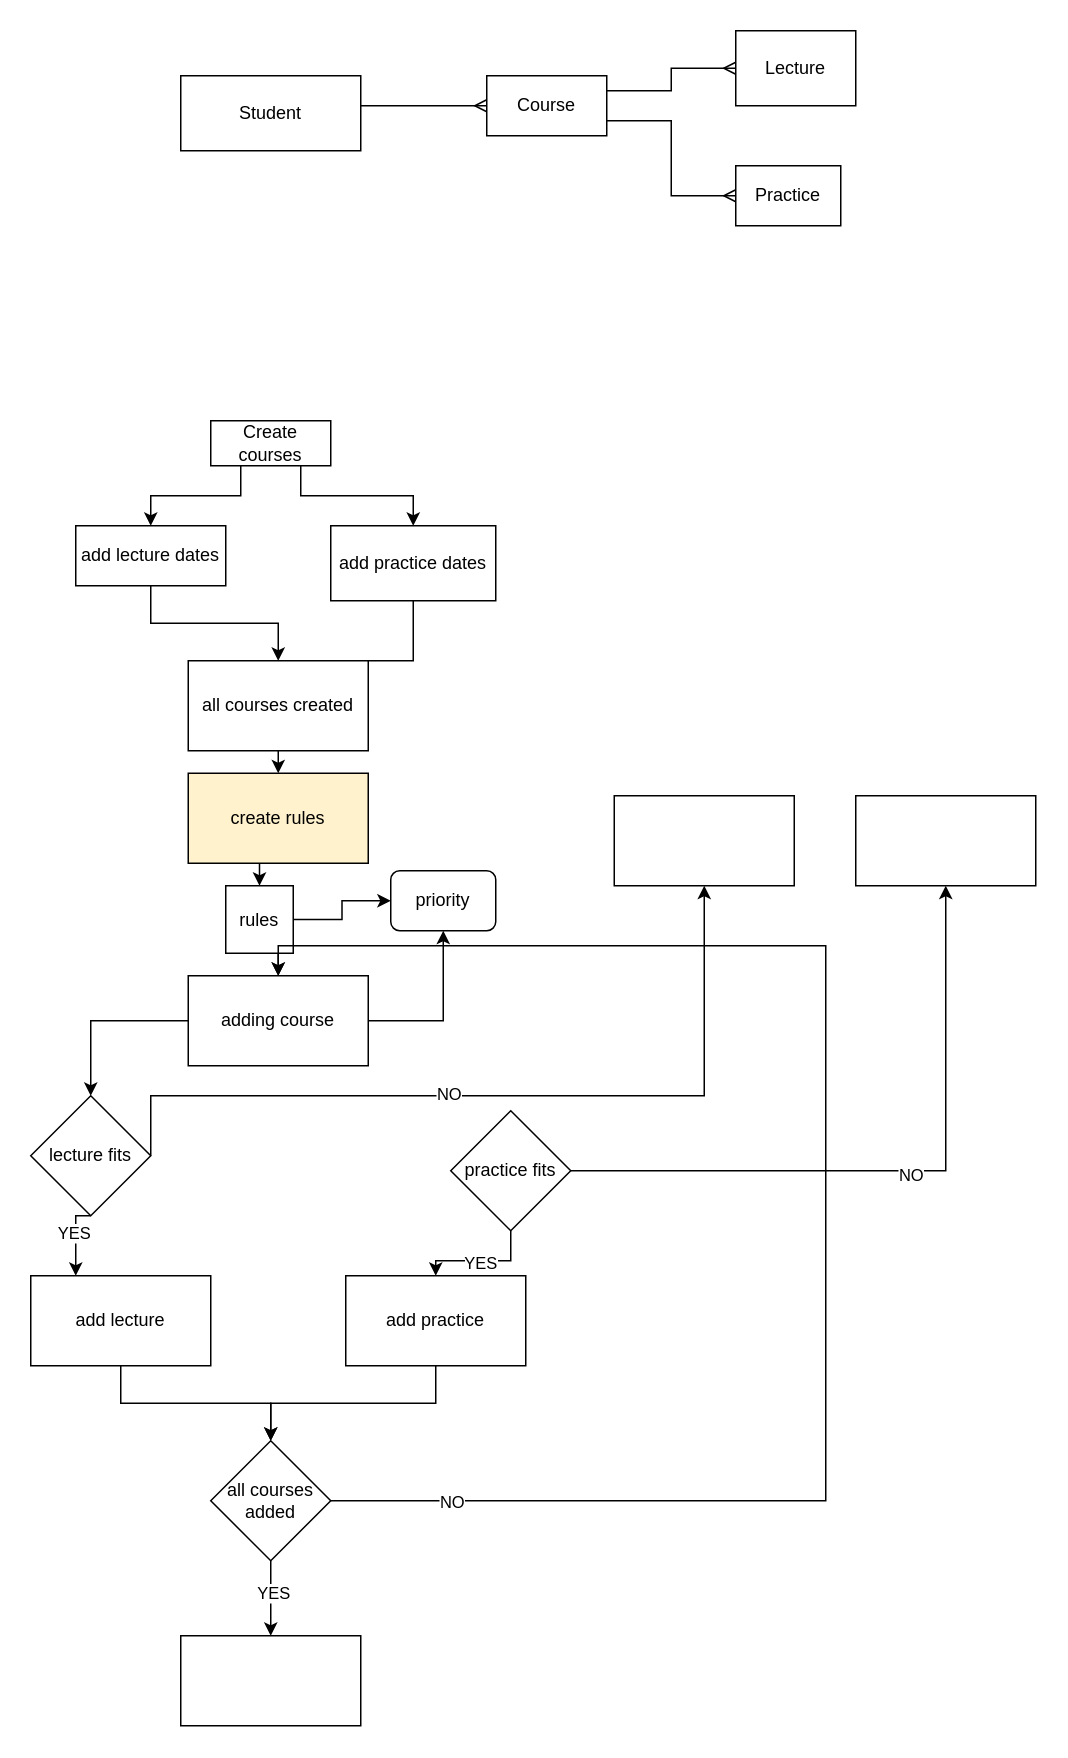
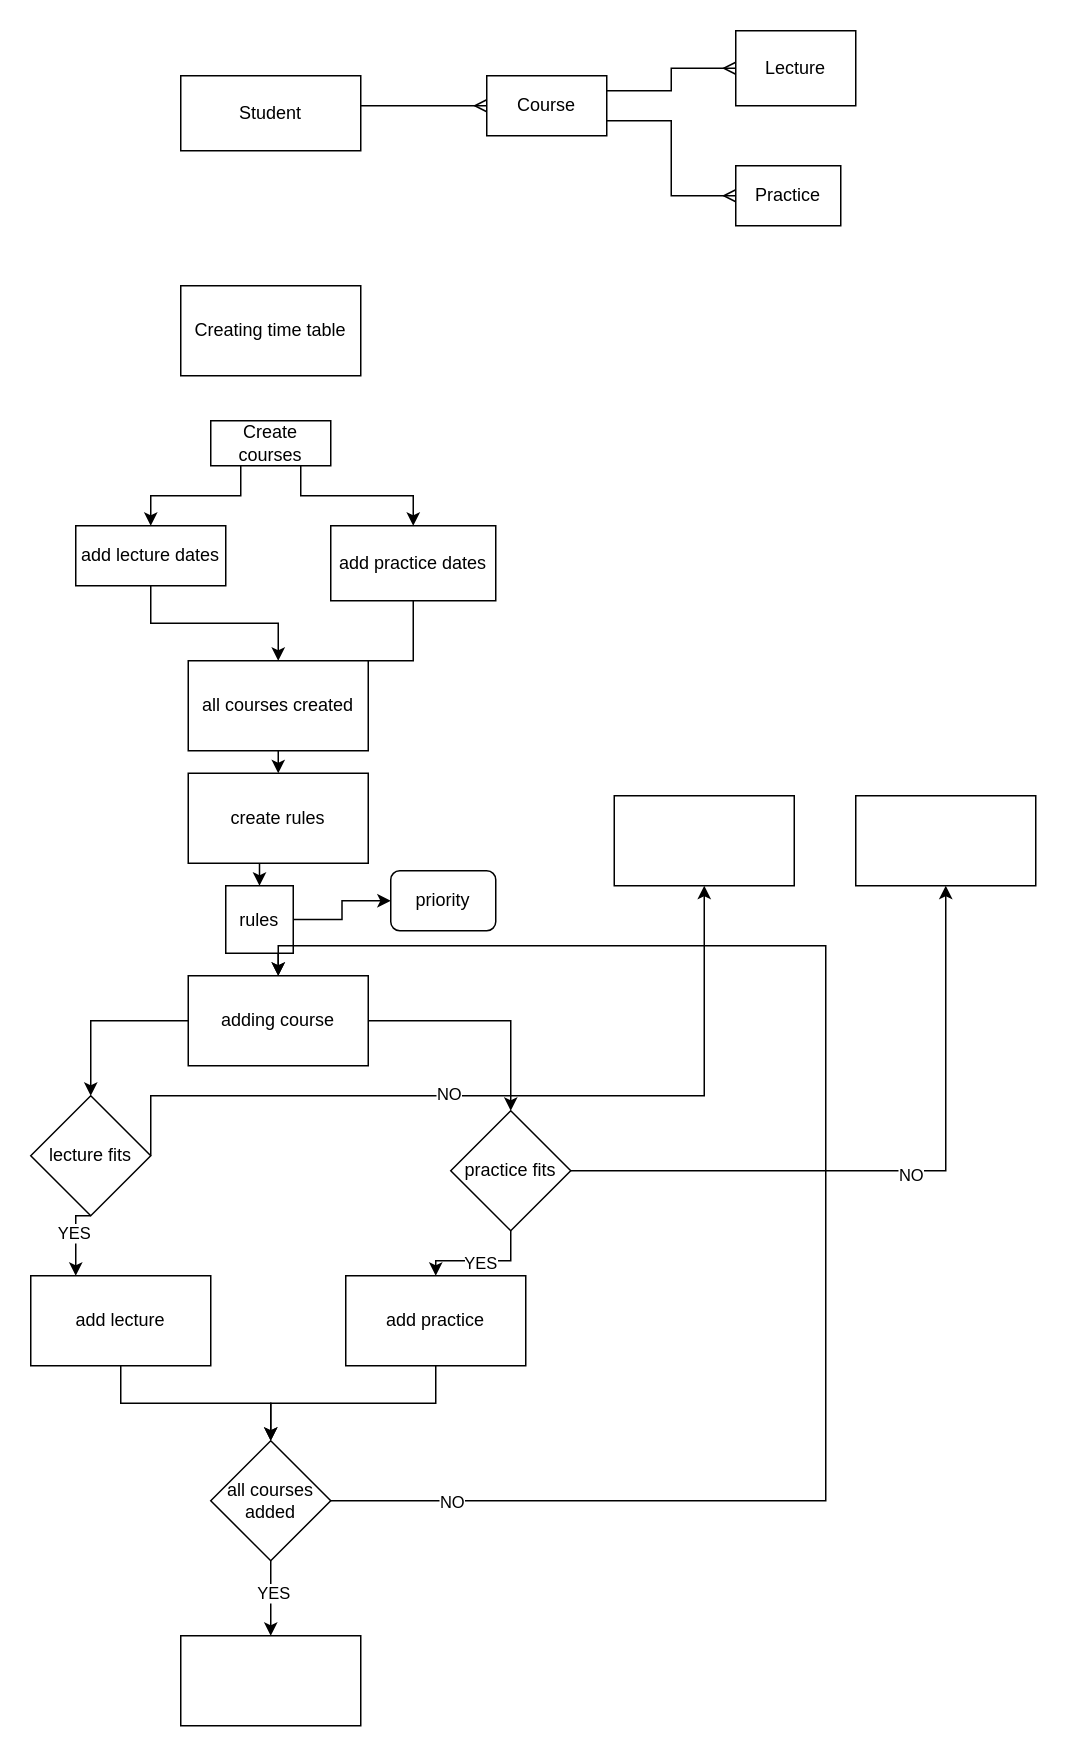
none -> (271, 331)
(278, 818) -> (278, 818)
(443, 983) -> (511, 1025)
